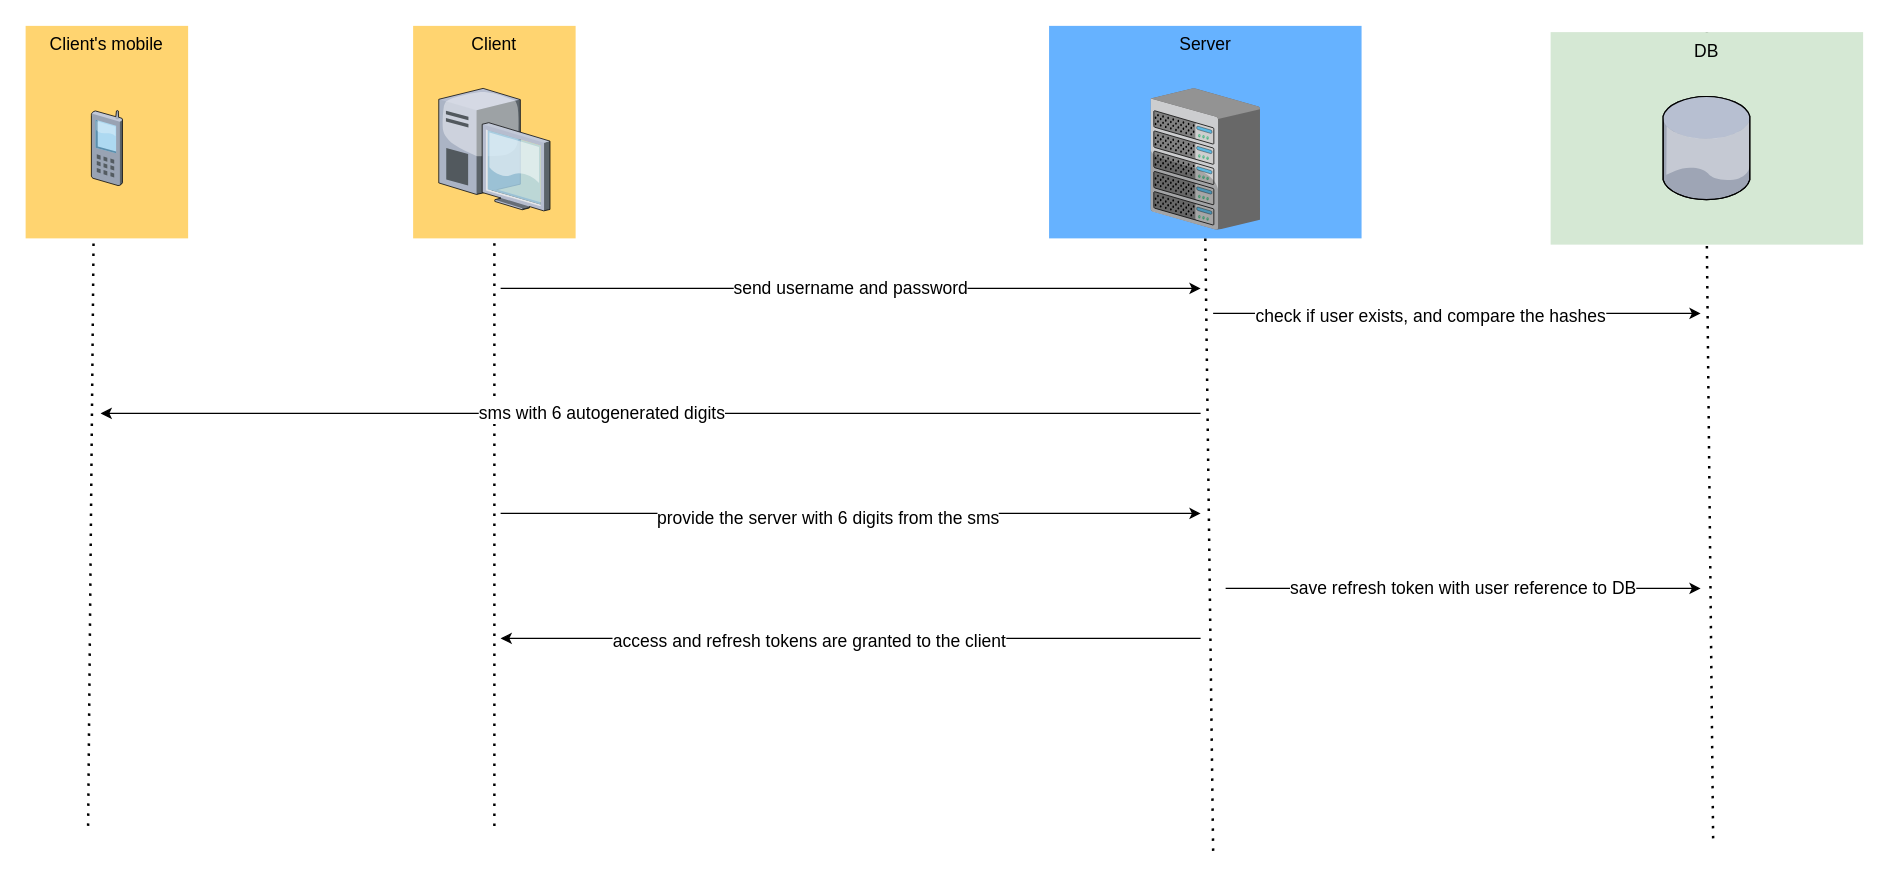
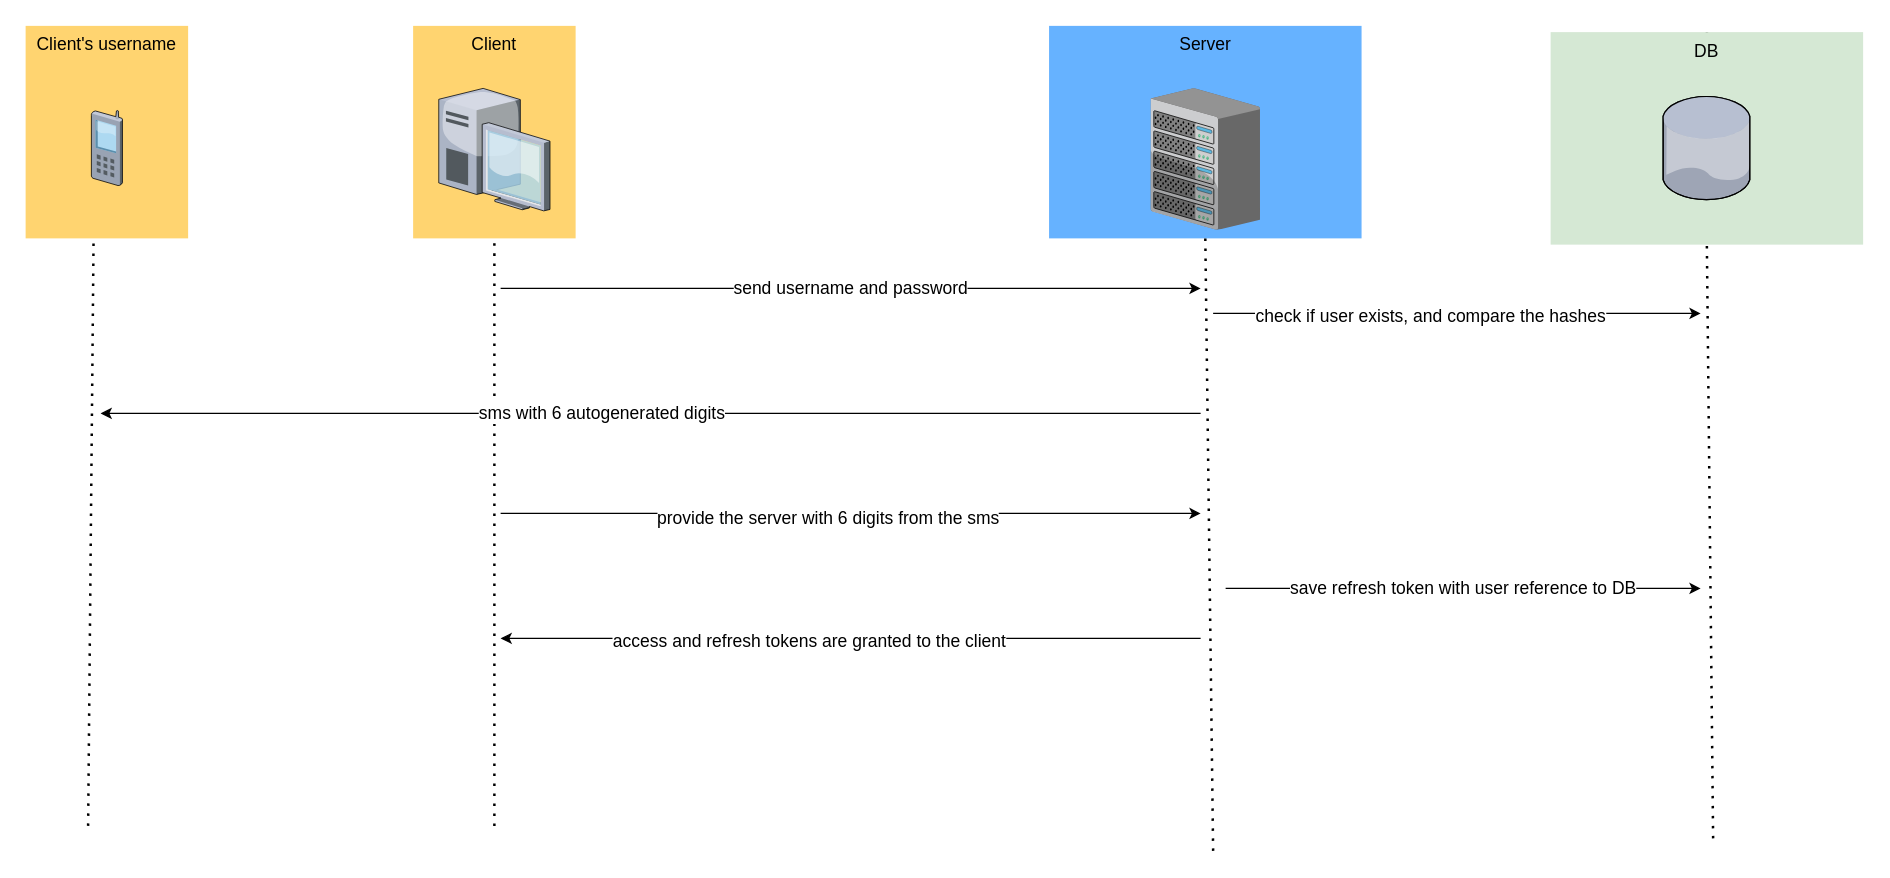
(107, 45) -> (107, 45)
